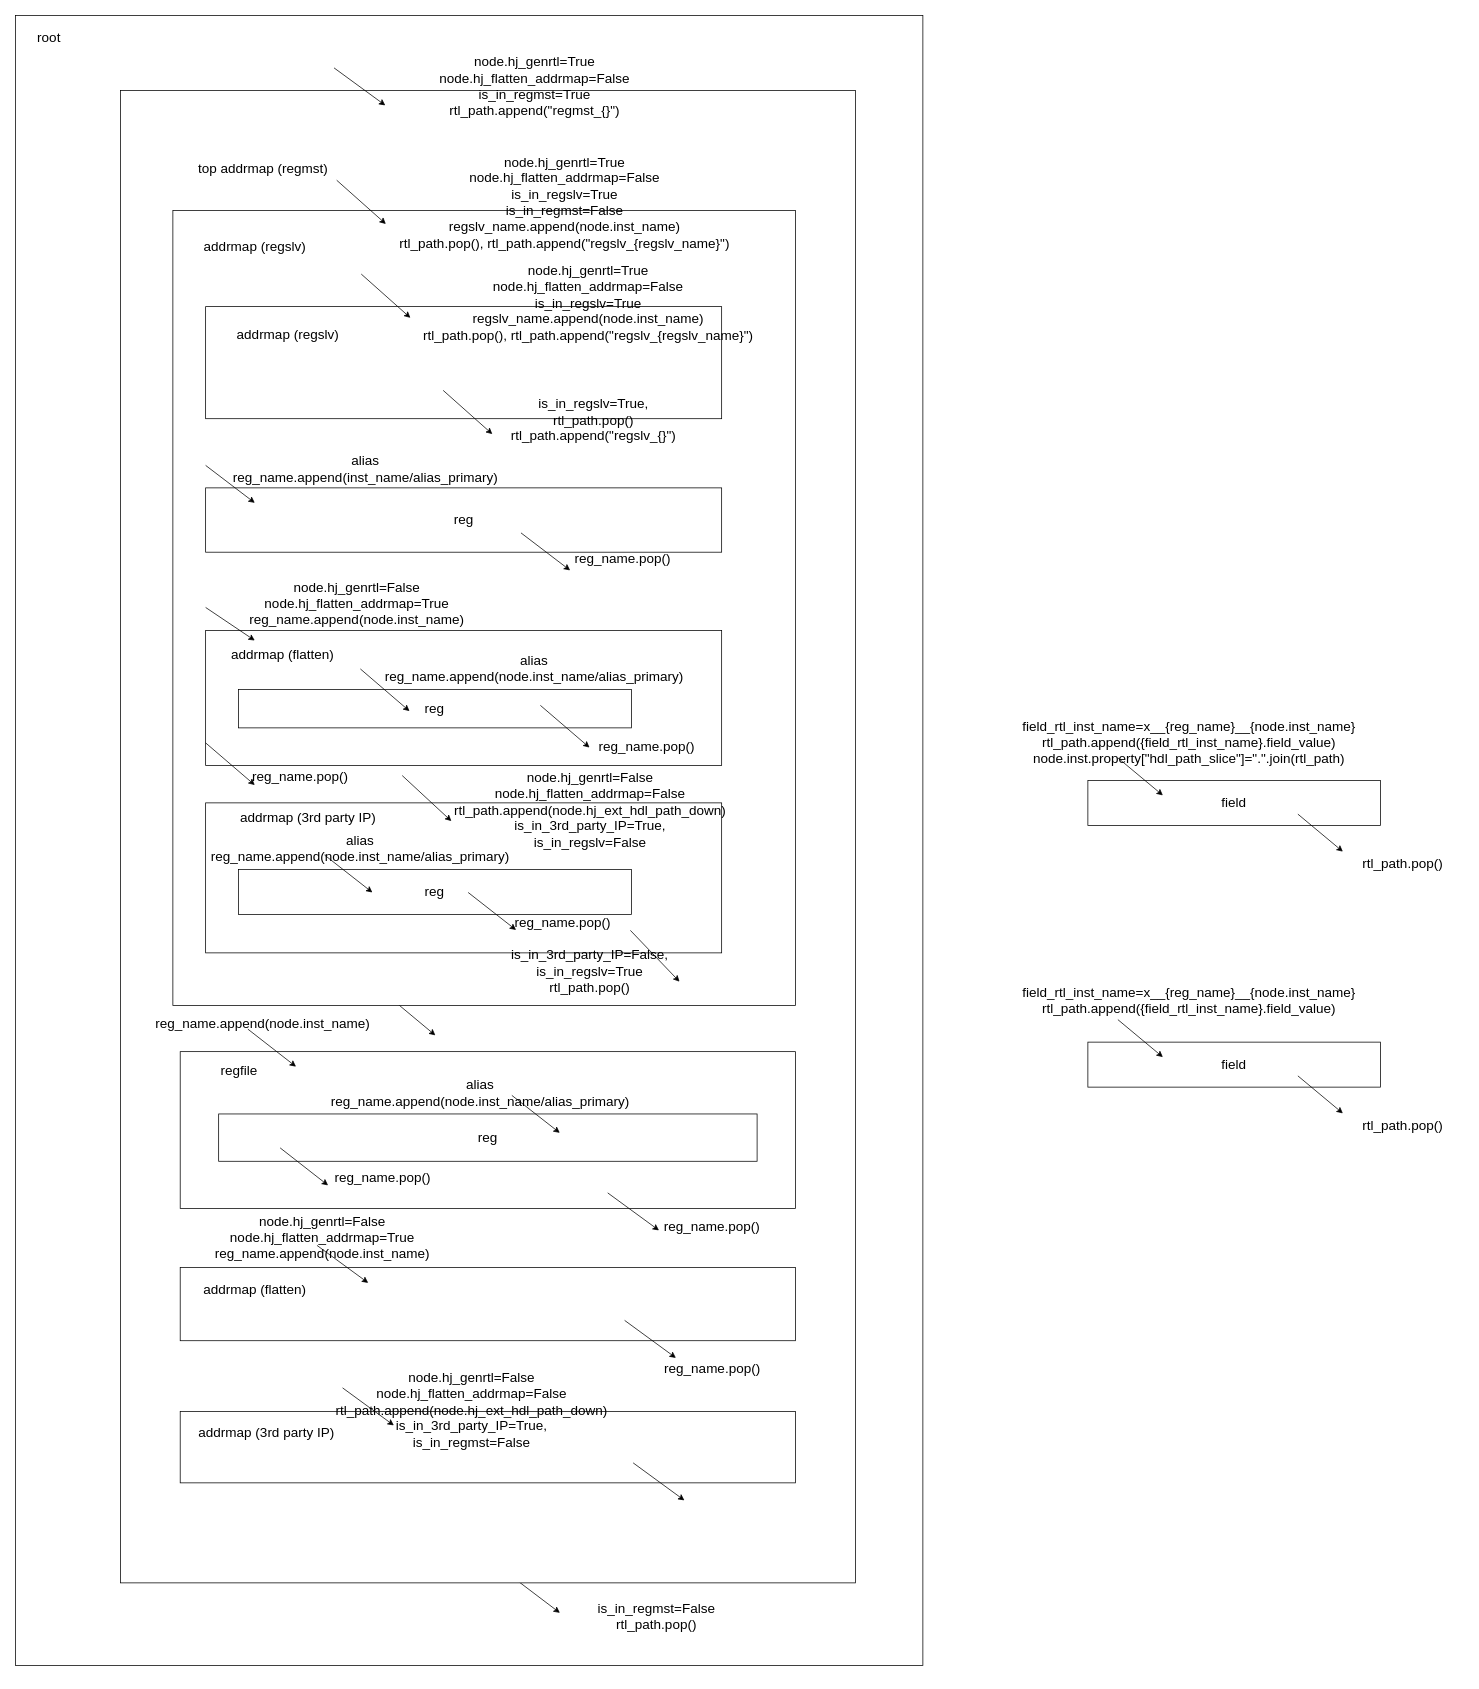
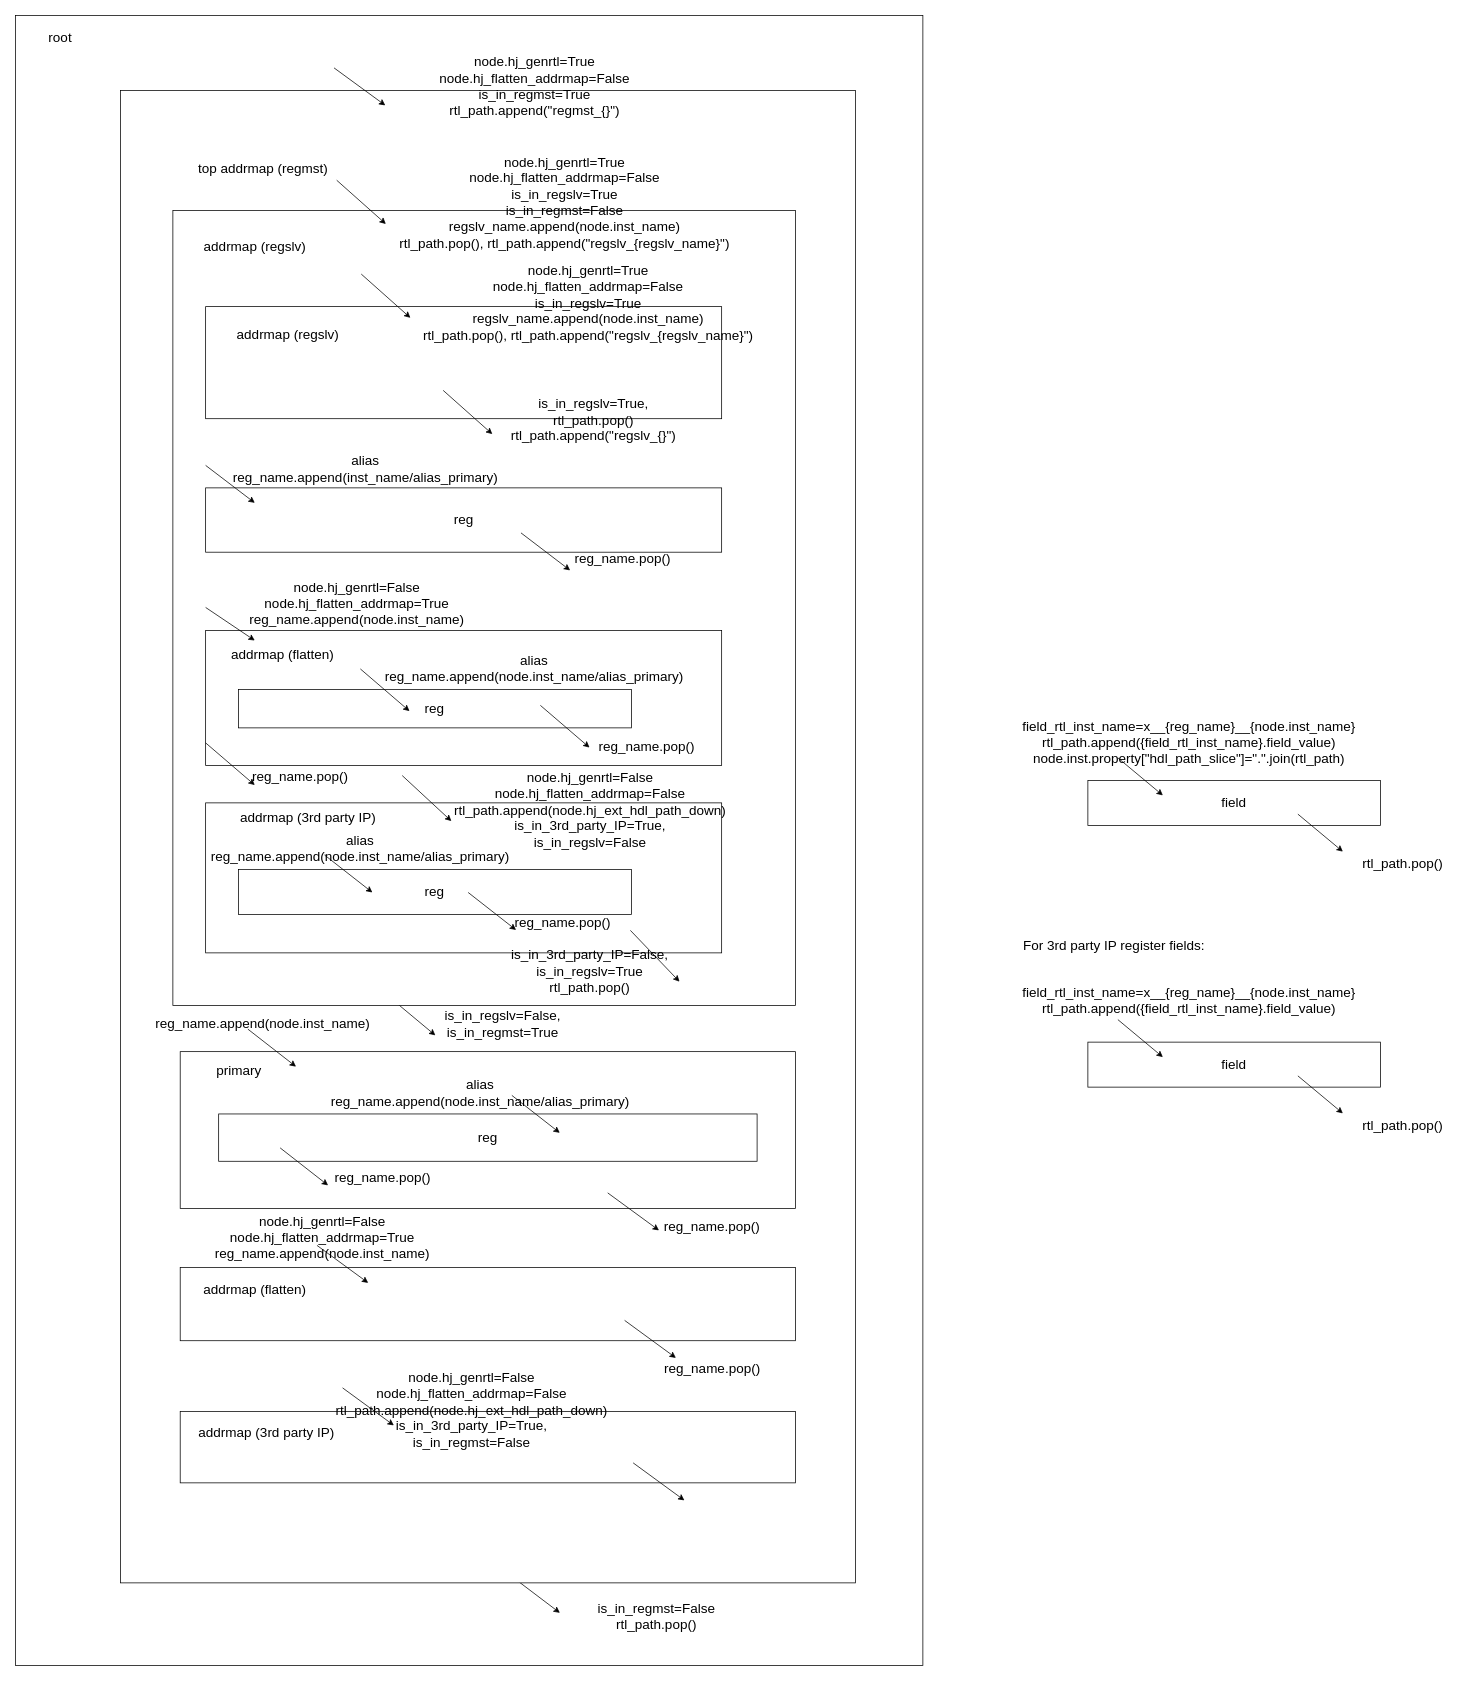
(49, 38) -> (61, 38)
none -> (1114, 945)
none -> (503, 1024)
(239, 1071) -> (239, 1071)
